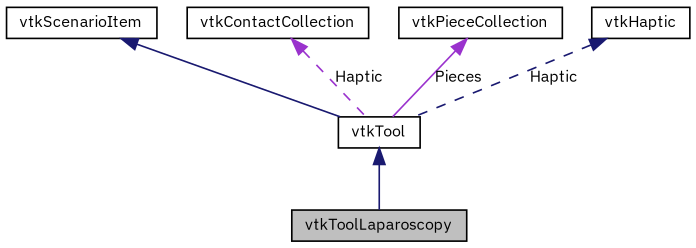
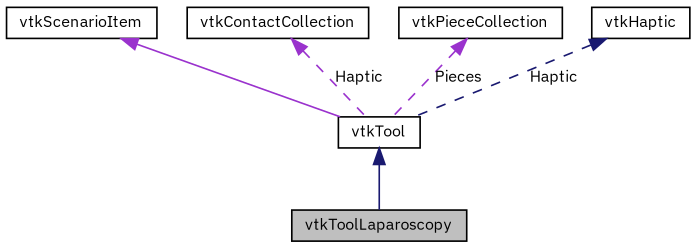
(239, 81) -> (239, 81)
(424, 84) -> (424, 84)
